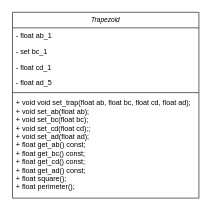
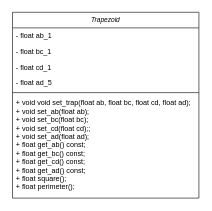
(34, 52) -> (37, 52)
